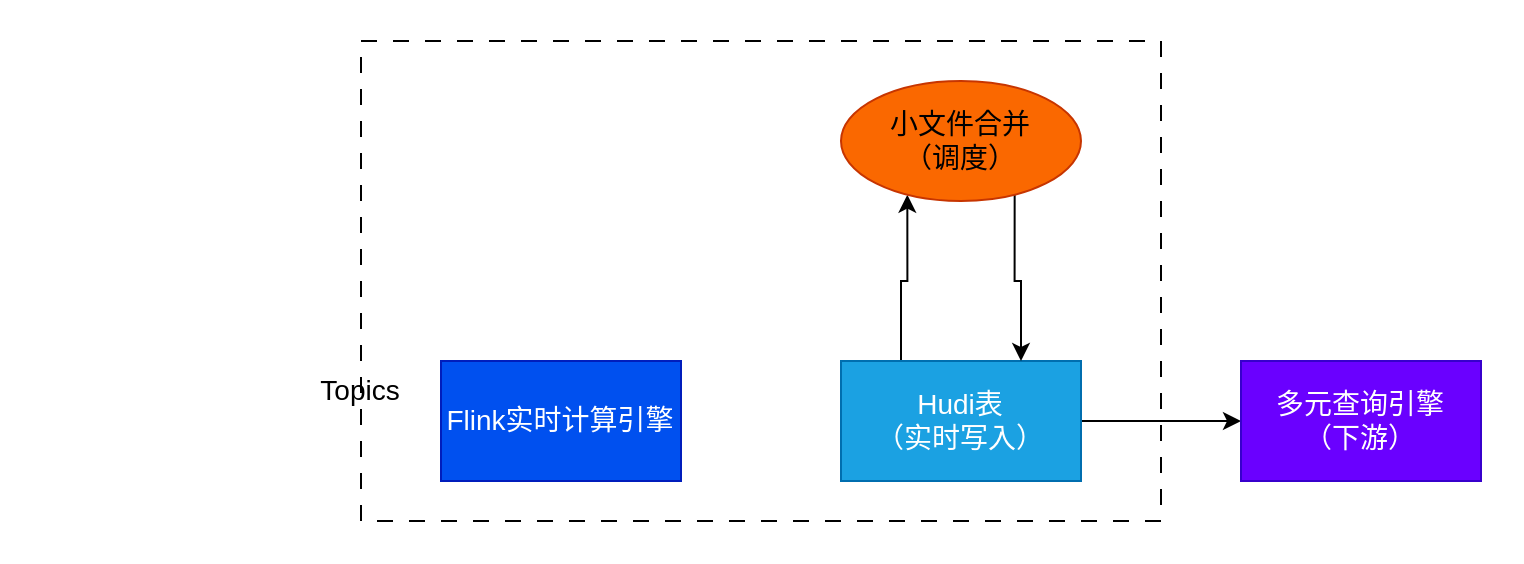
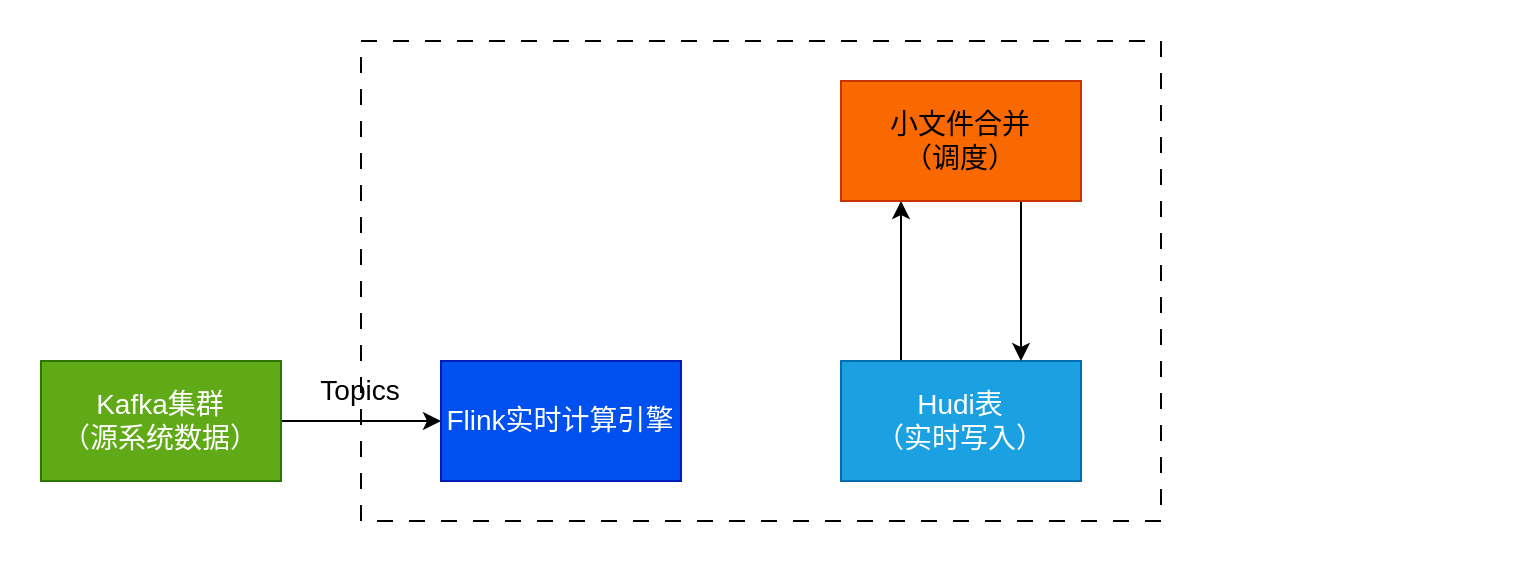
(961, 141) -> (961, 141)
none -> (161, 421)
none -> (354, 421)
(1154, 421) -> none
(1361, 421) -> none
